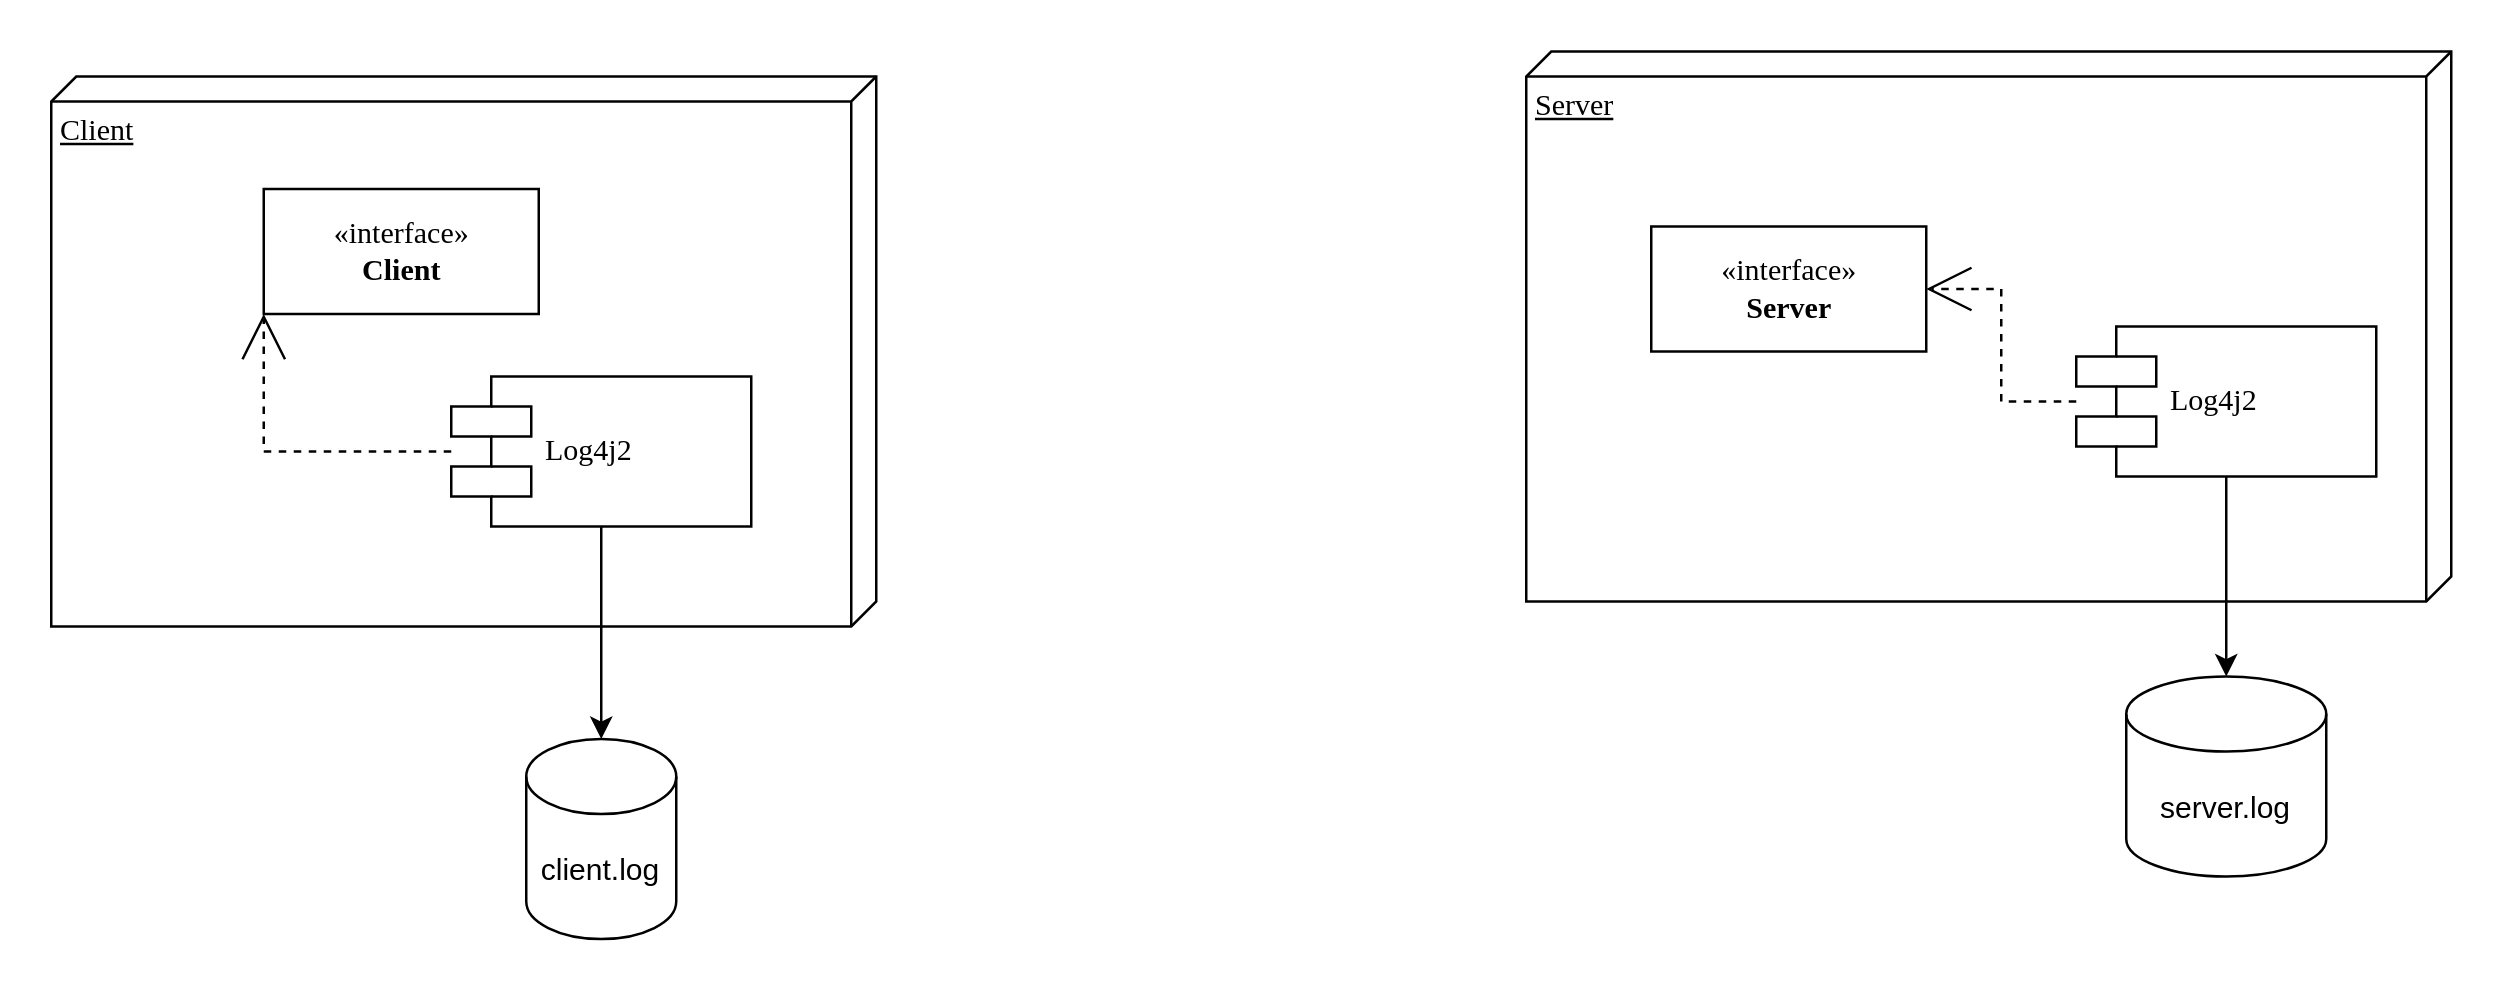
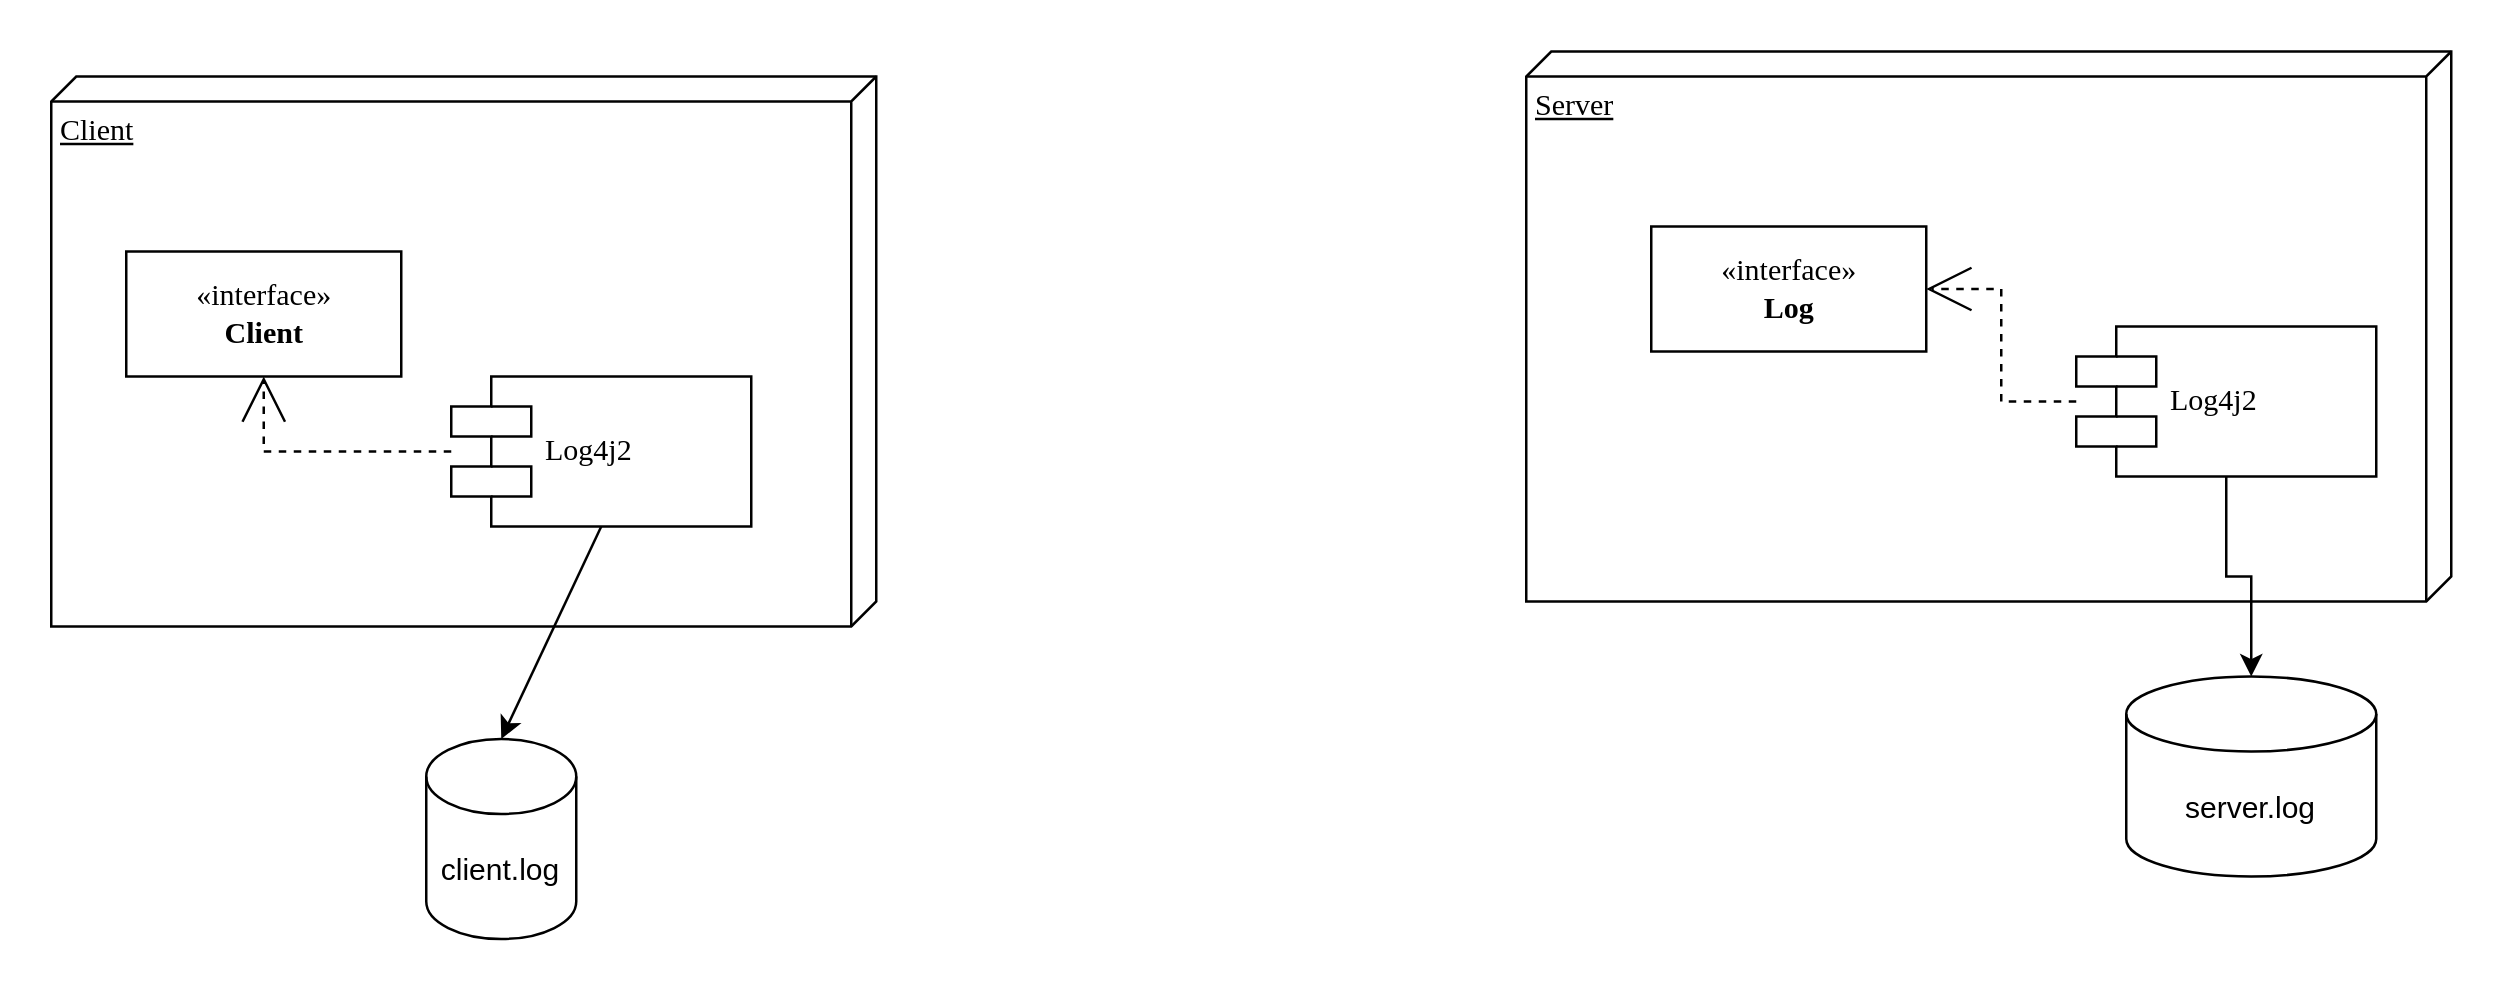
(401, 251) -> (264, 314)
(1790, 289) -> (1790, 289)
(2226, 776) -> (2251, 776)
(601, 839) -> (501, 839)
